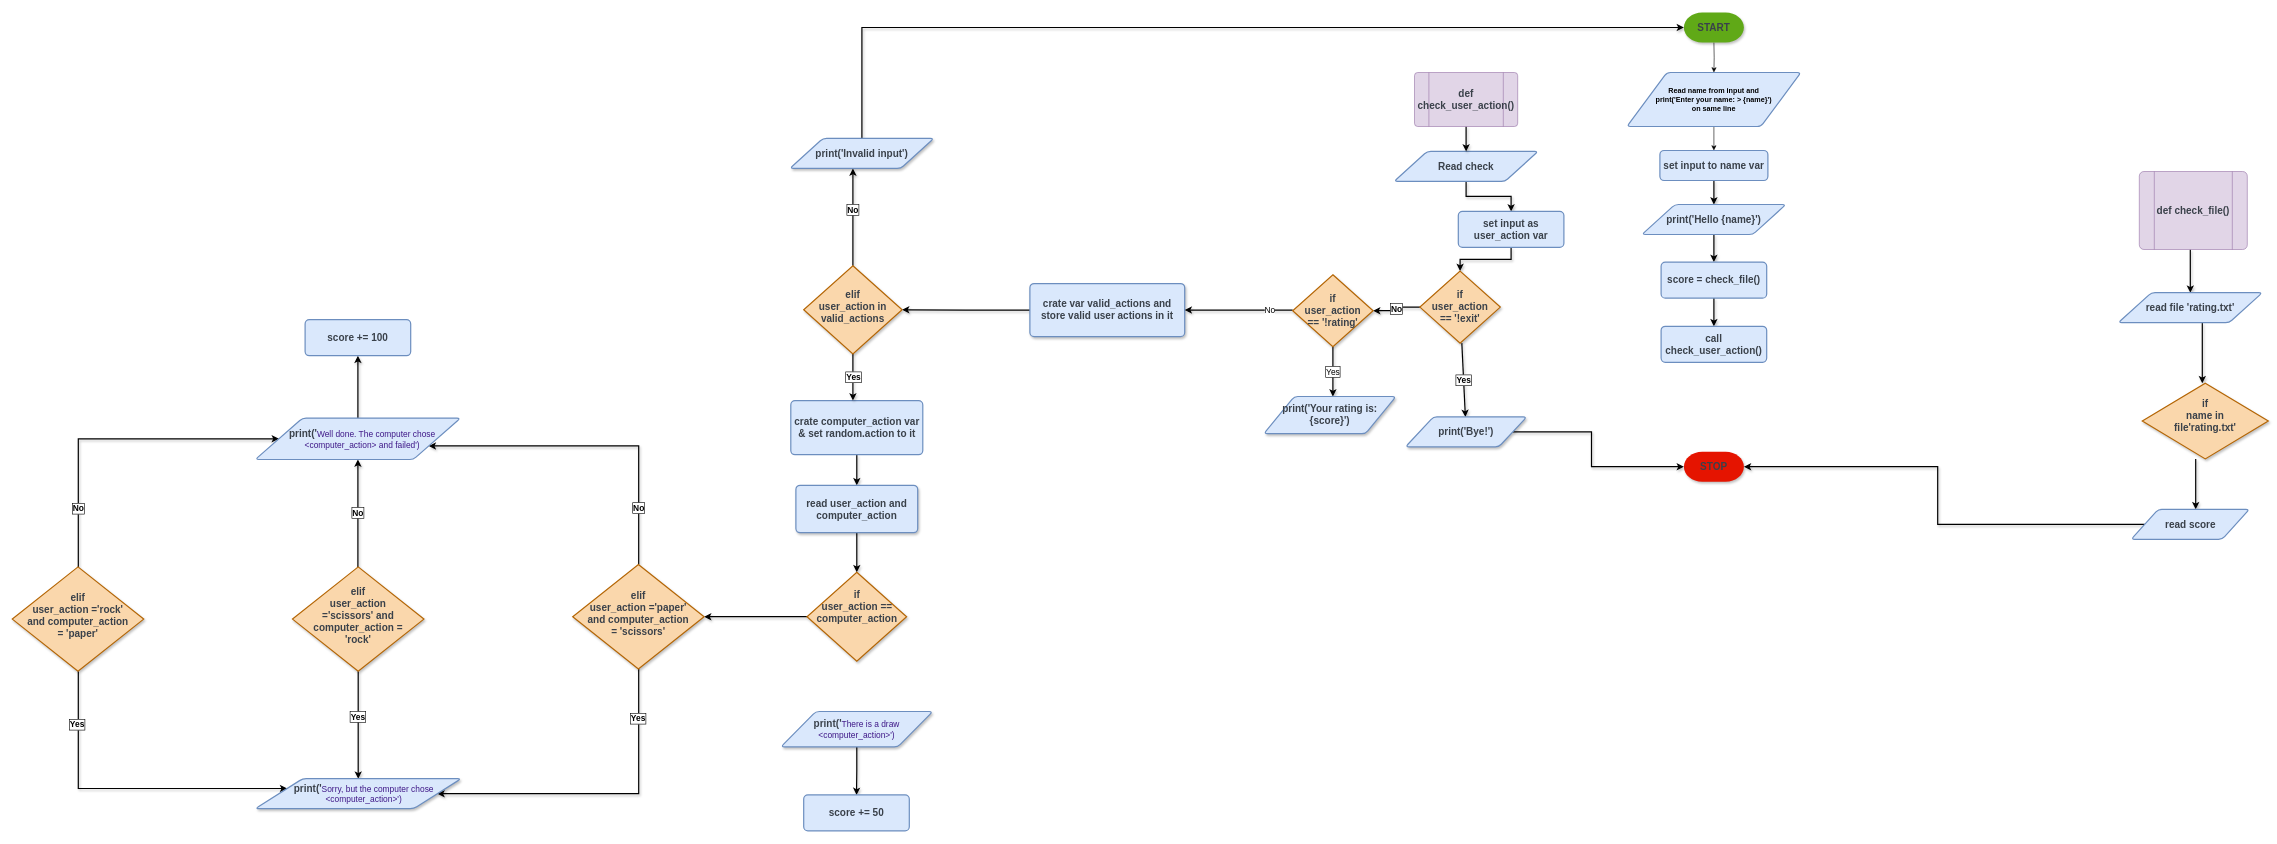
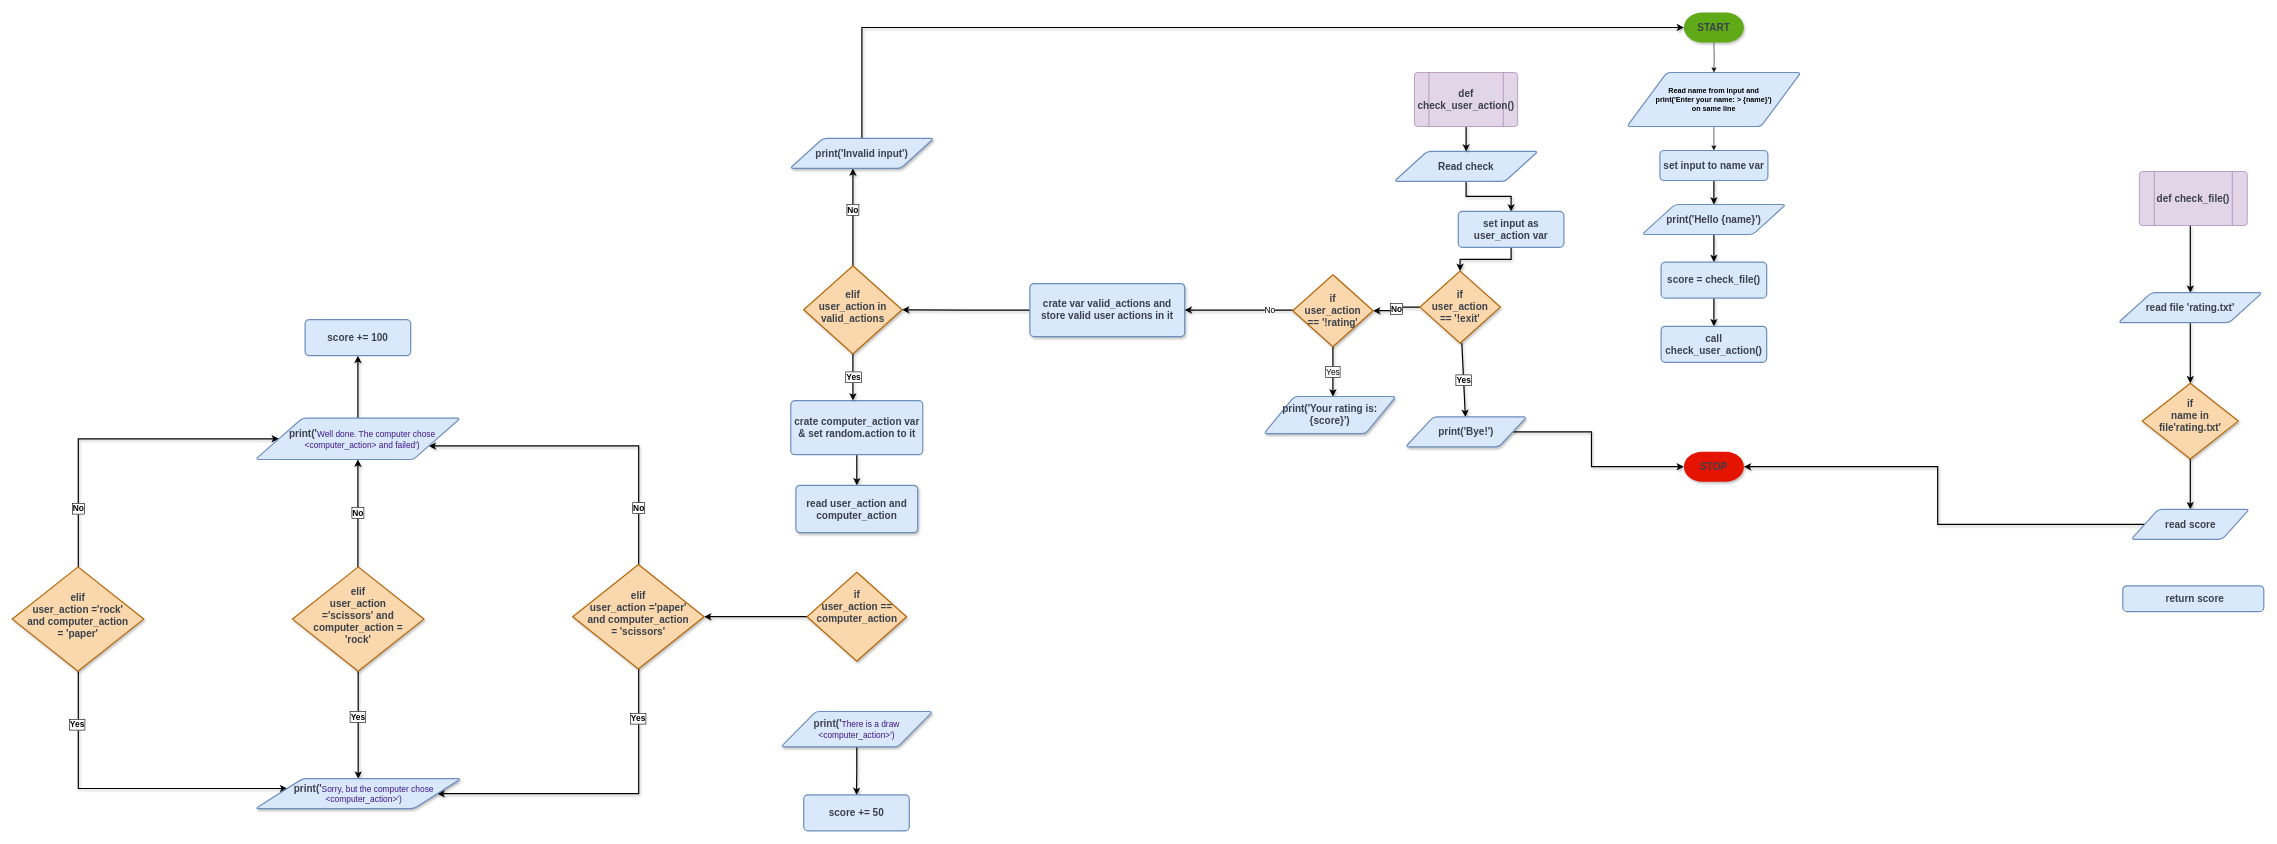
(2193, 210) -> (2193, 198)
(2205, 421) -> (2190, 421)
(857, 550) -> none
none -> (2193, 599)
